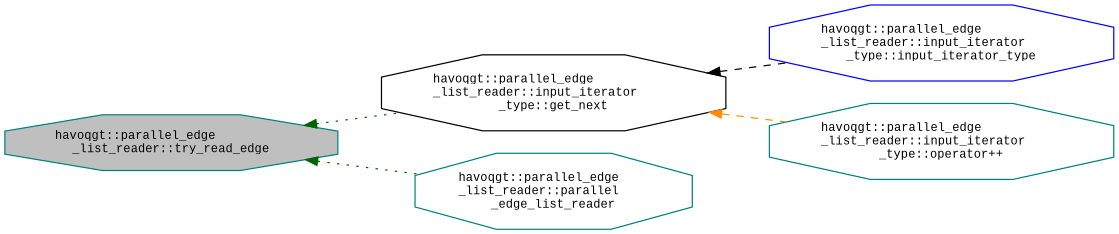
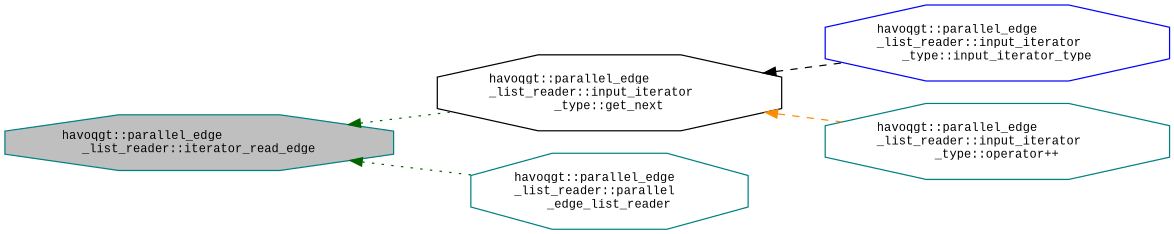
(171, 143) -> (199, 143)
